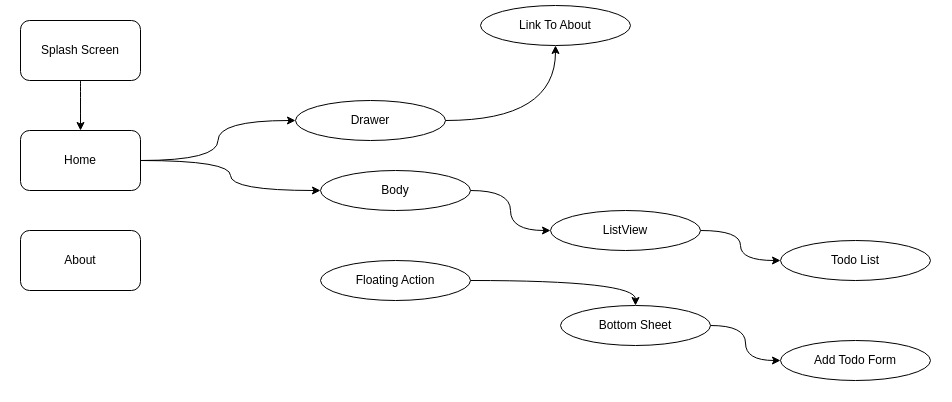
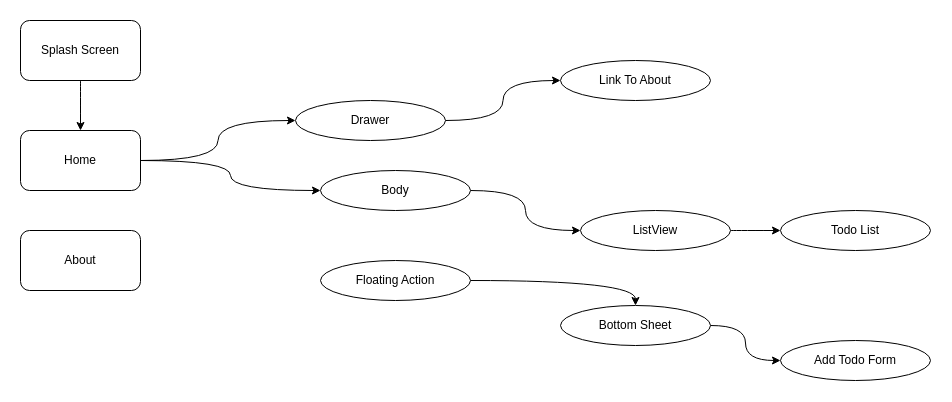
(556, 26) -> (636, 81)
(626, 231) -> (656, 231)
(856, 261) -> (856, 231)
